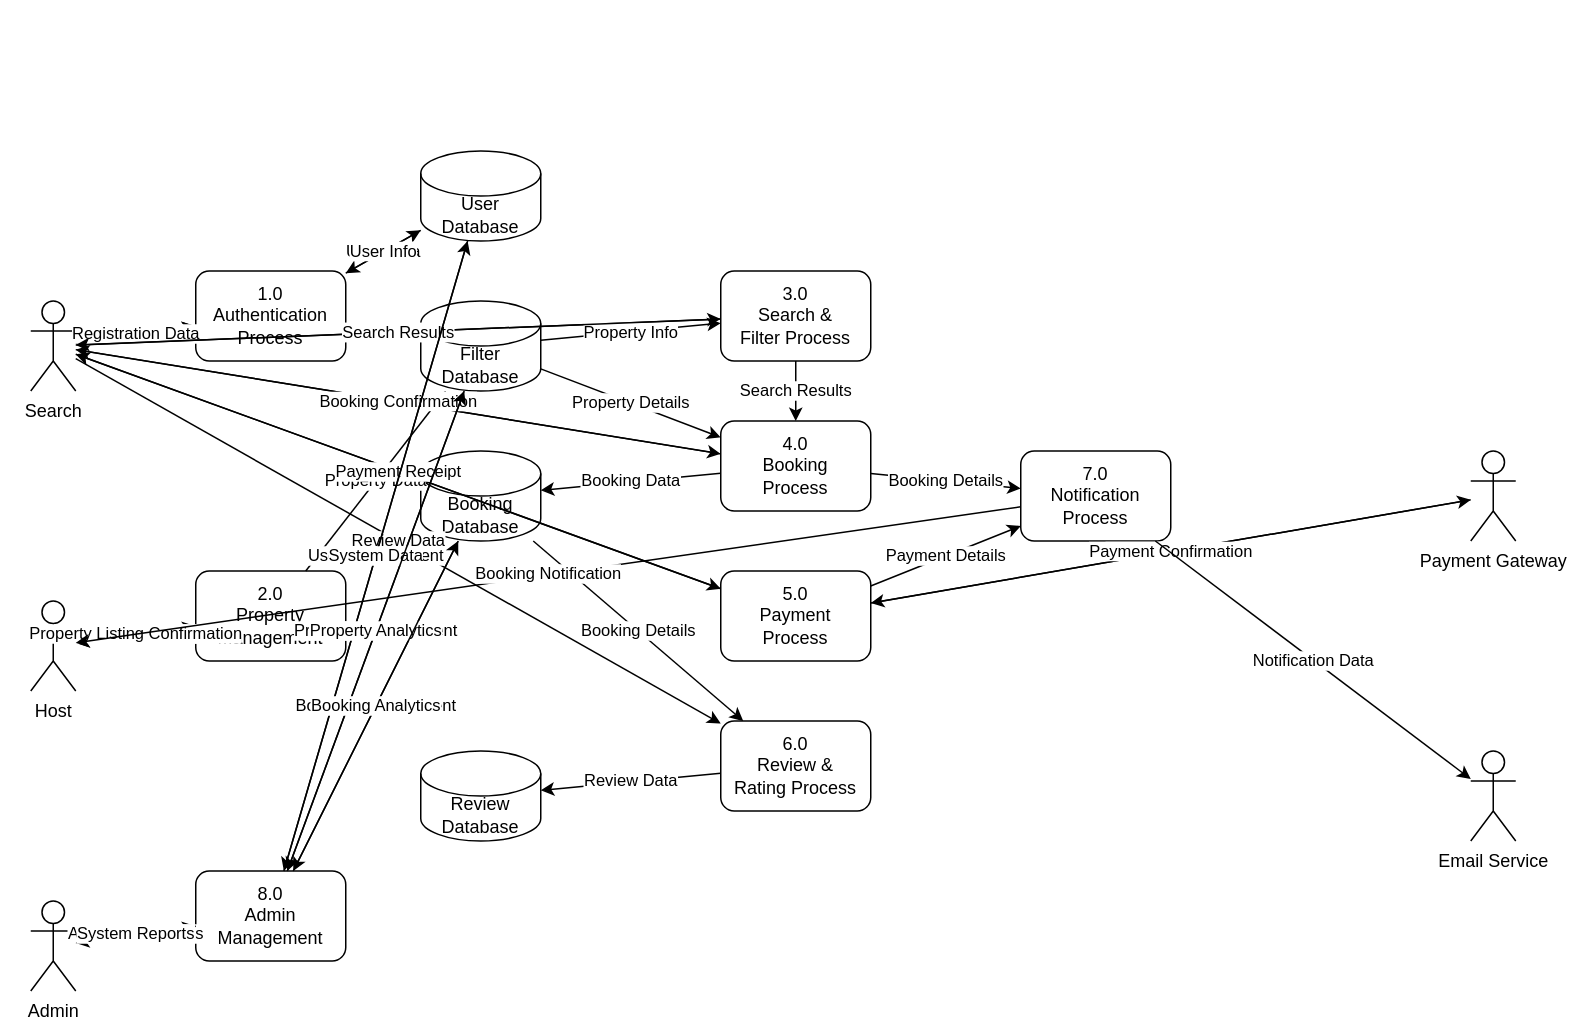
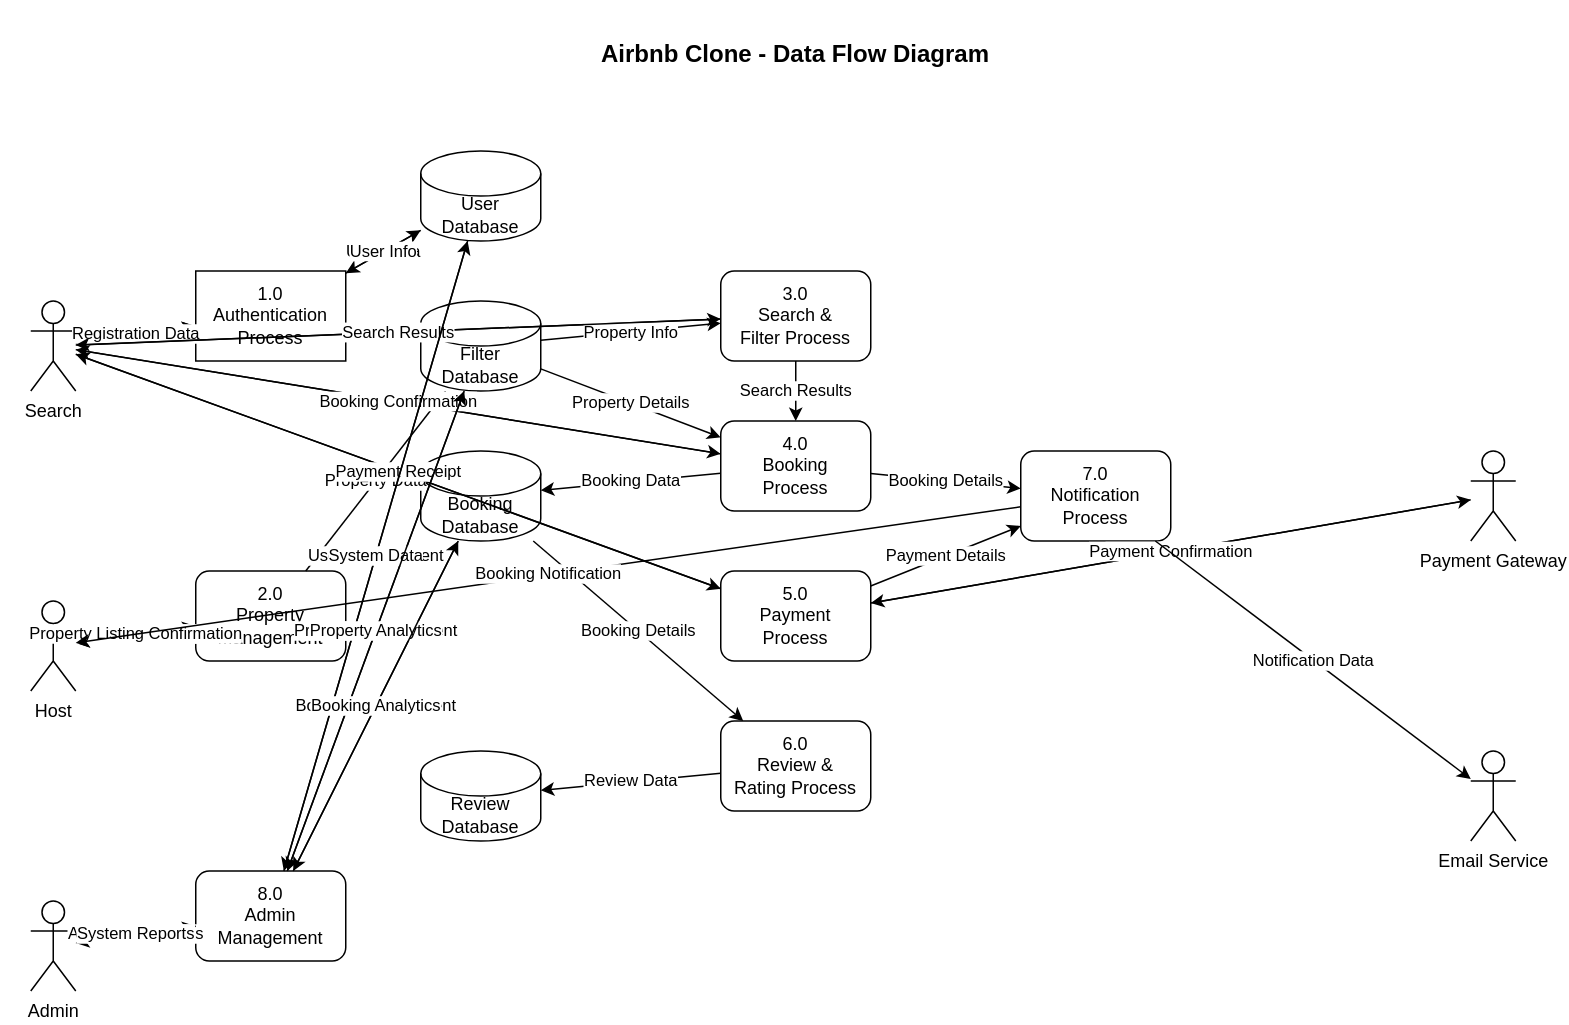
none -> (796, 53)
(271, 316) -> (271, 316)
(227, 444) -> none
